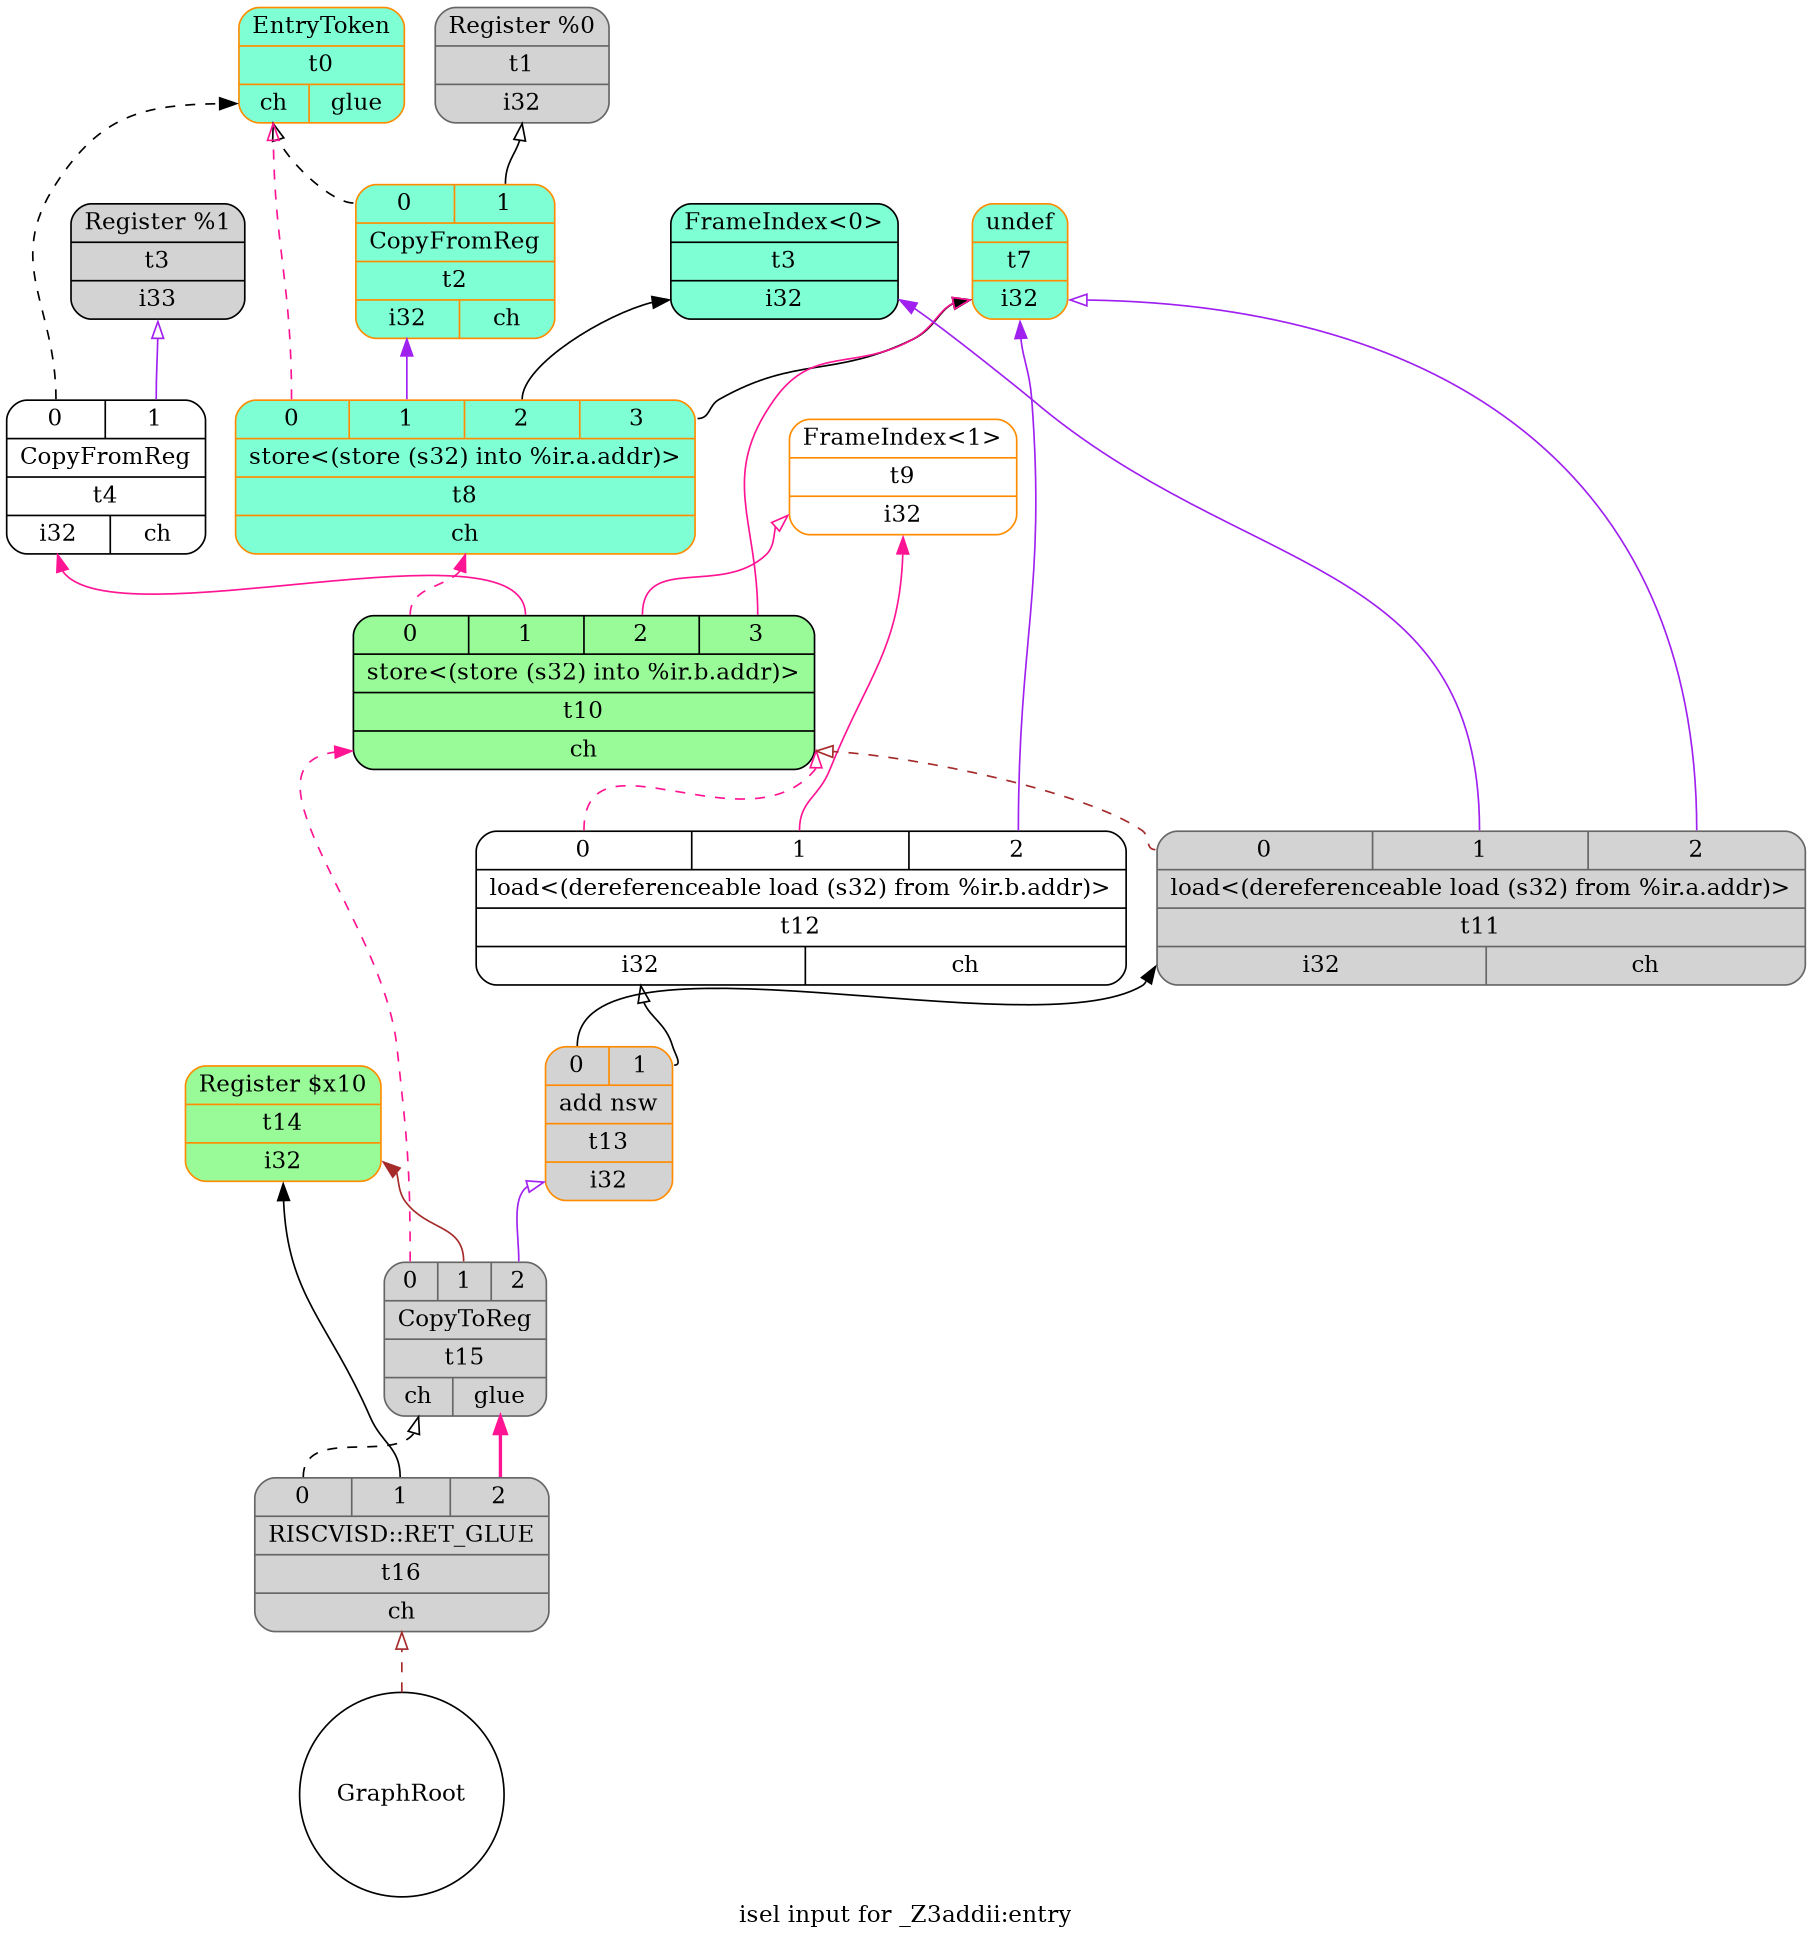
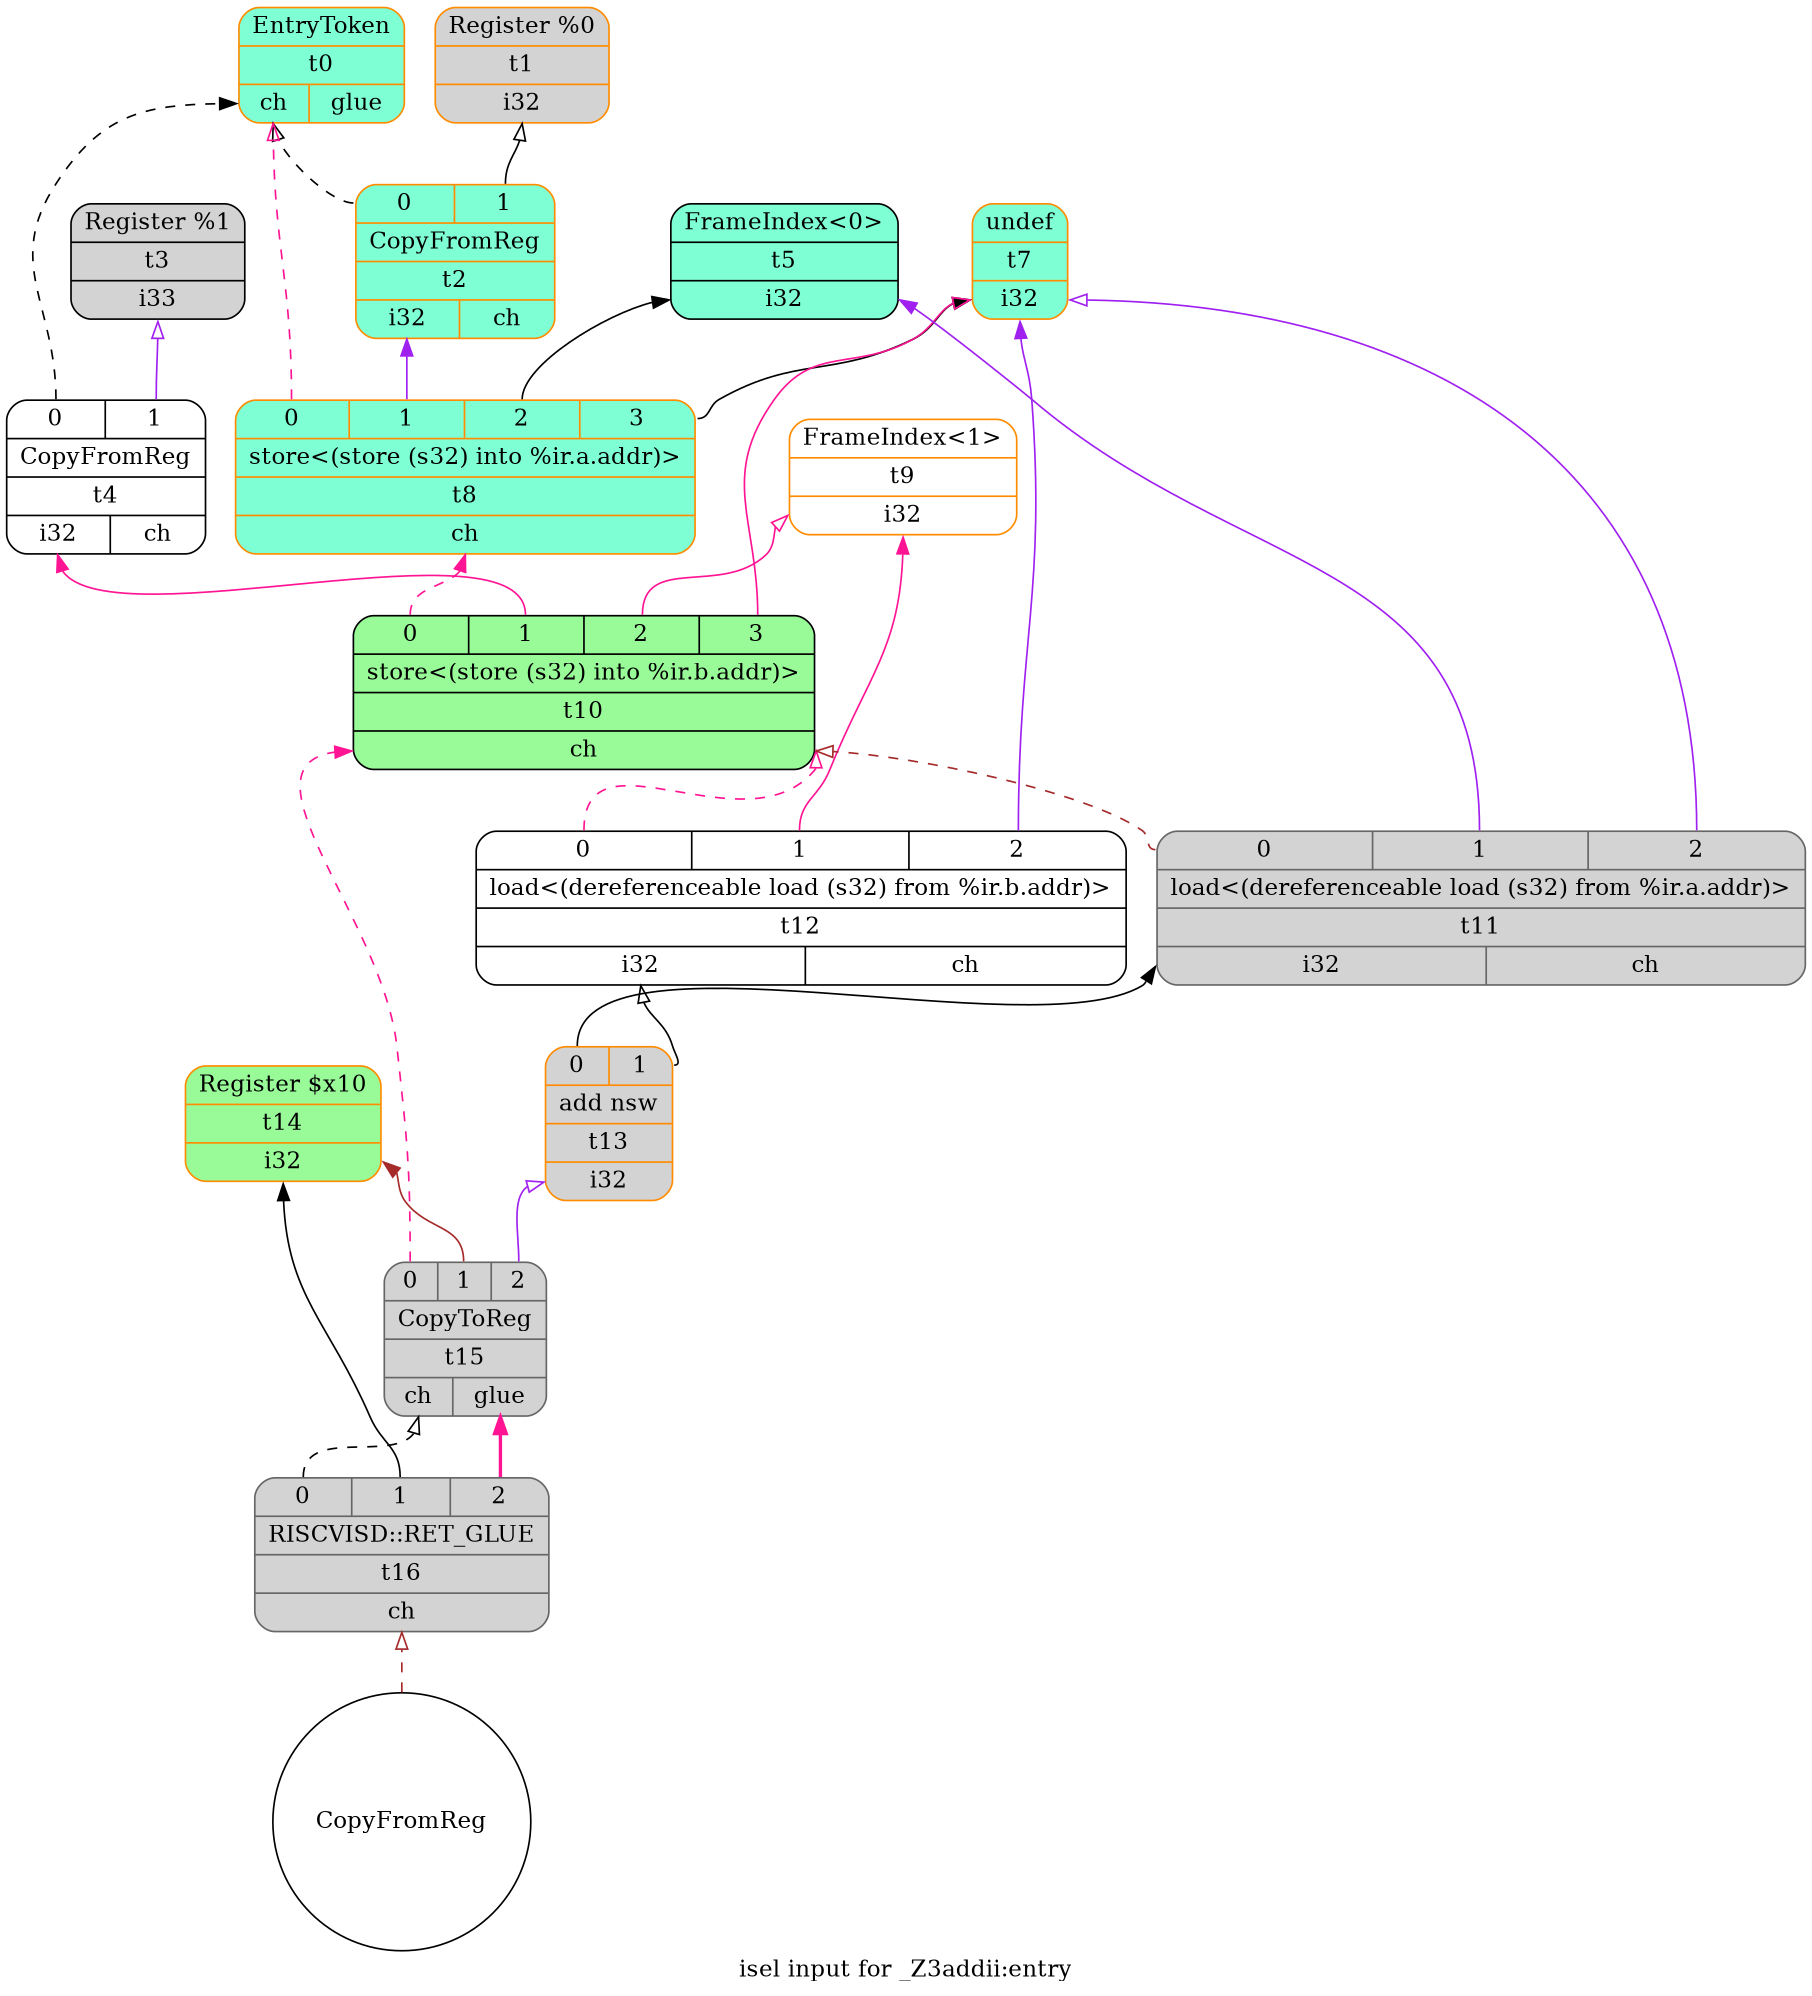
(522, 65) -> (522, 65)
(784, 261) -> (784, 261)
(402, 1795) -> (402, 1822)
